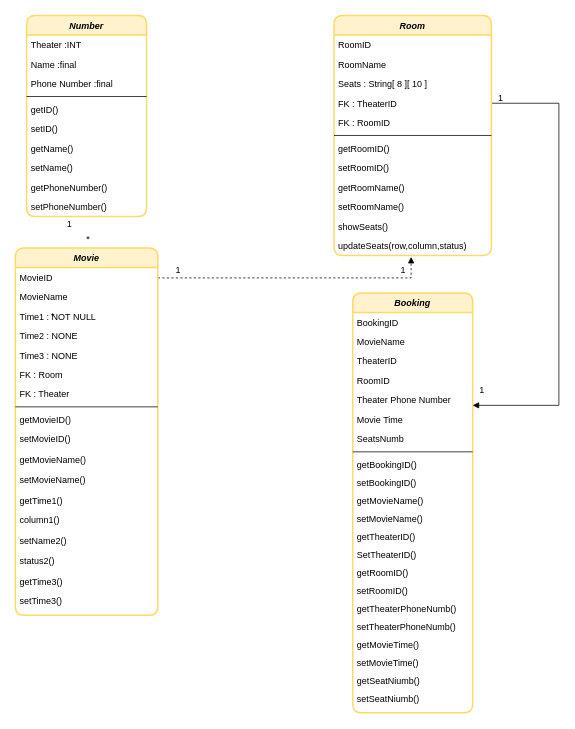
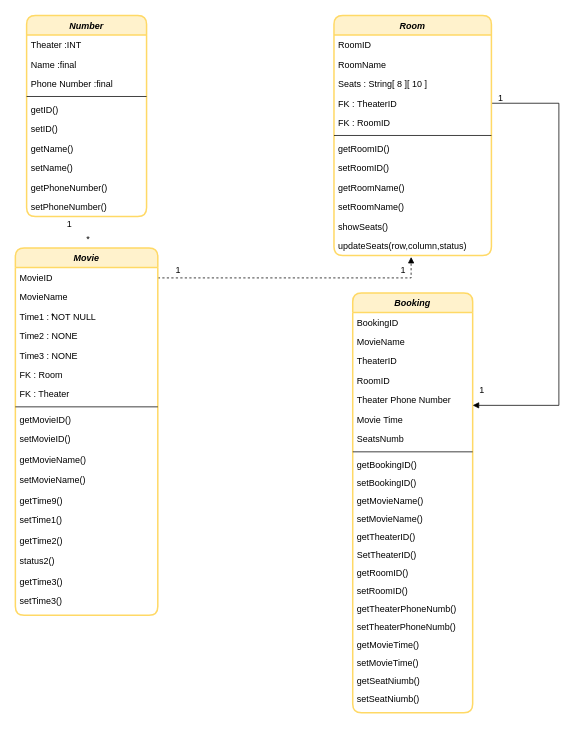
(44, 501) -> (44, 501)
(41, 521) -> (44, 521)
(45, 542) -> (44, 542)
